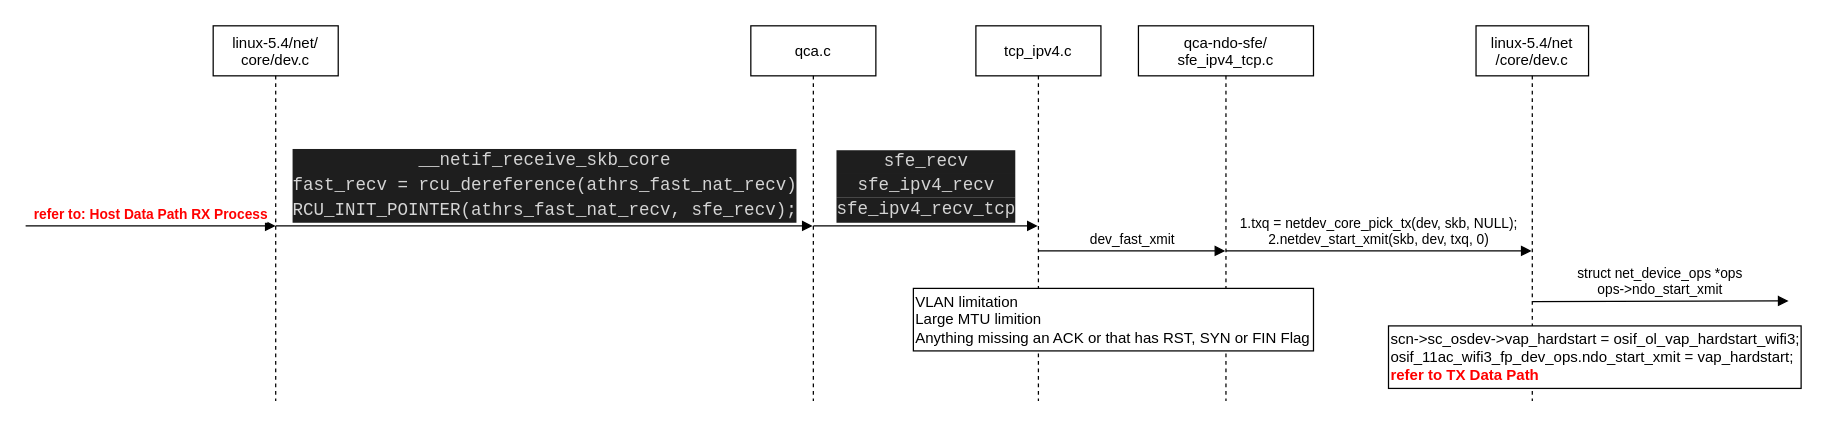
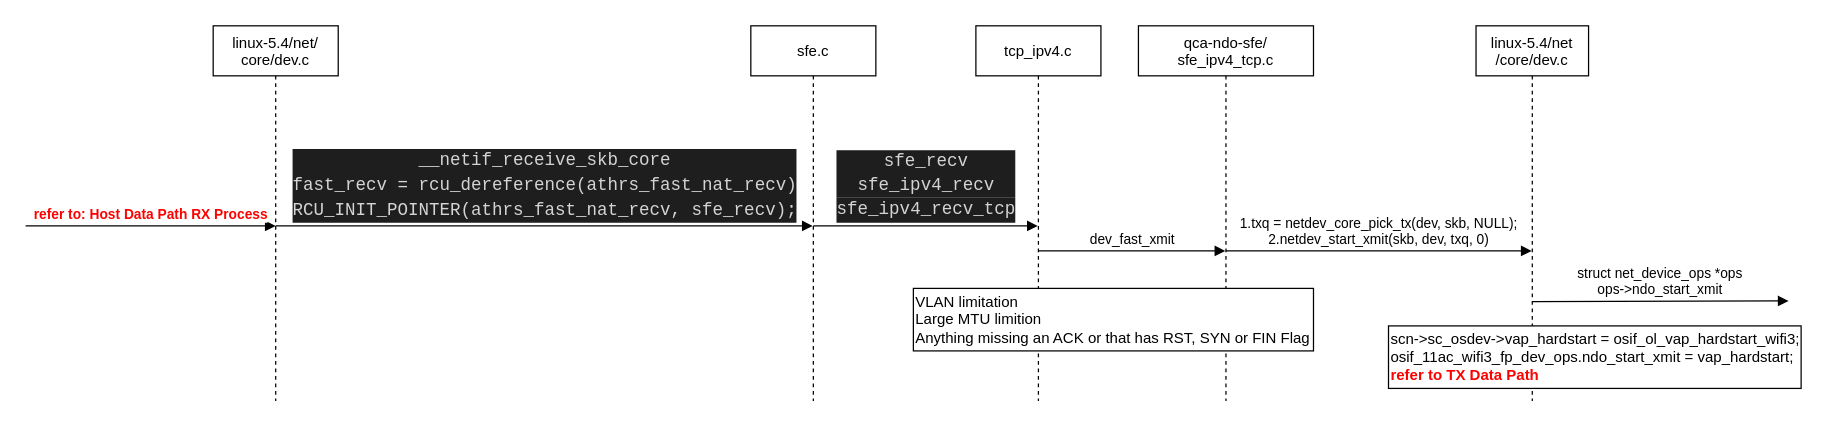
(813, 51) -> (813, 51)
